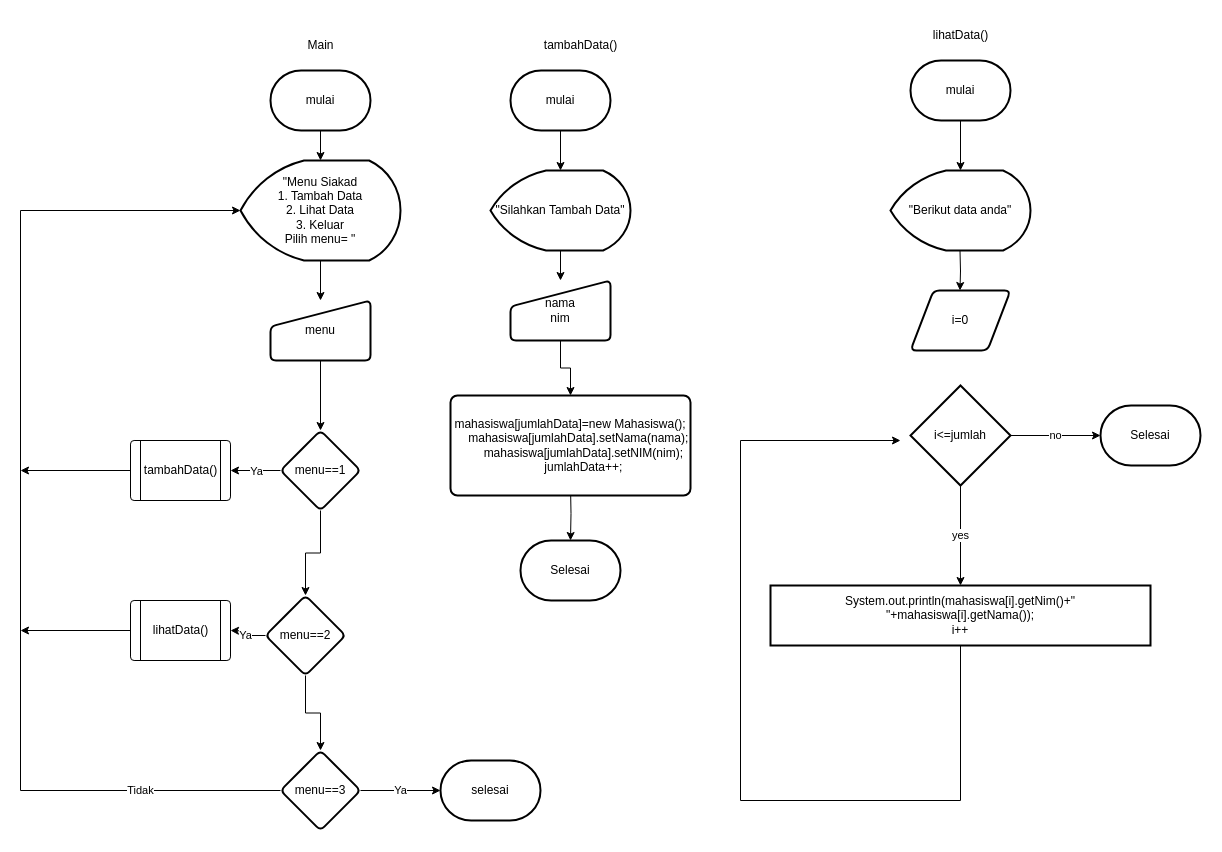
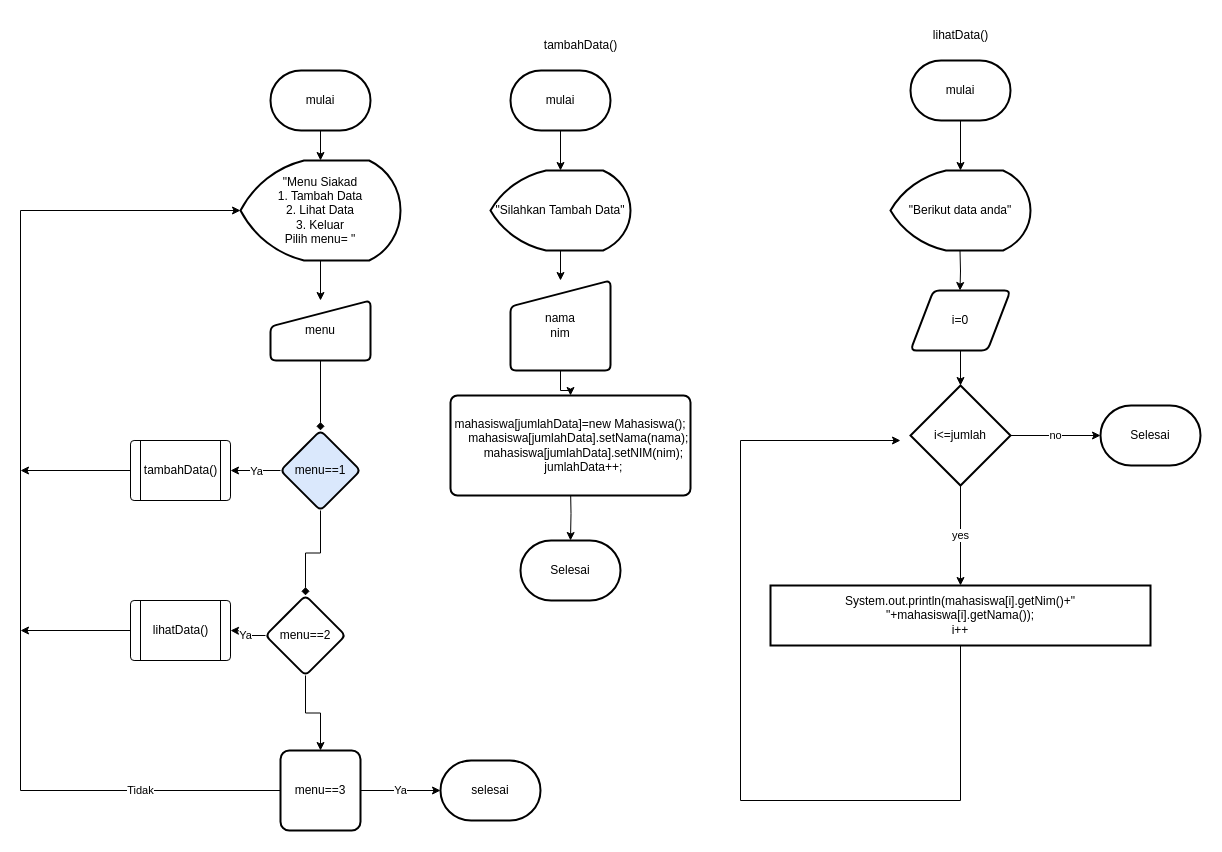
(321, 46) -> none
(561, 311) -> (561, 326)
none -> (961, 370)
(321, 422) -> (321, 422)
(321, 471) -> (321, 471)
(306, 587) -> (306, 586)
(321, 791) -> (321, 791)
